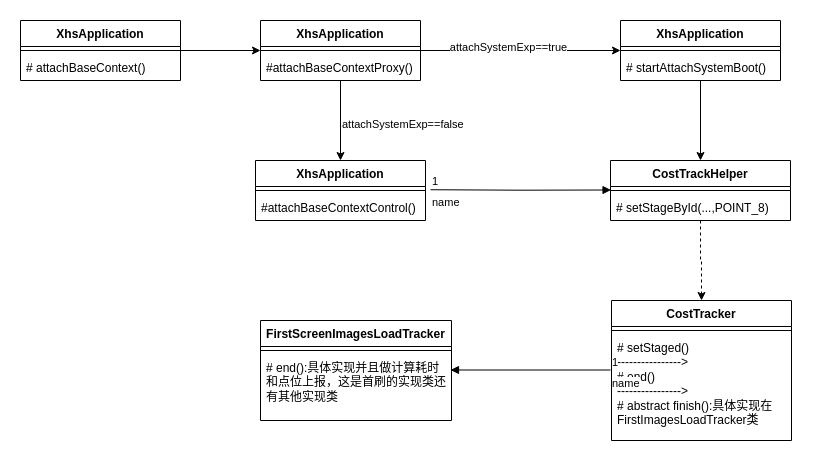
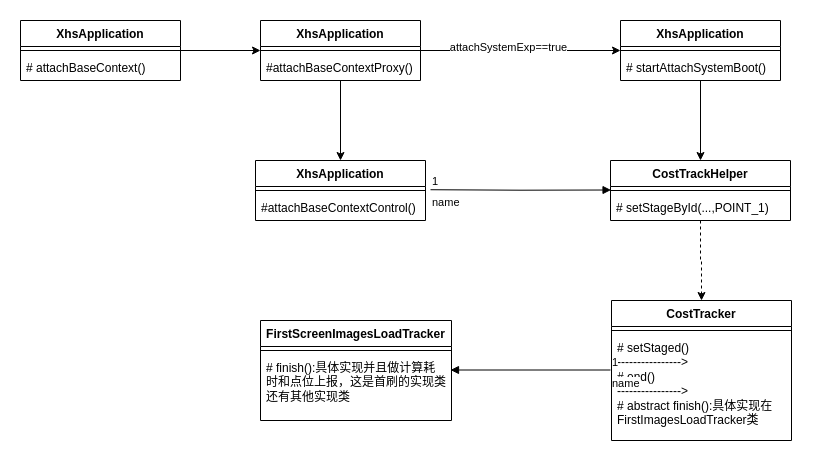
(416, 131) -> none
(699, 209) -> (699, 209)
(357, 383) -> (357, 383)
